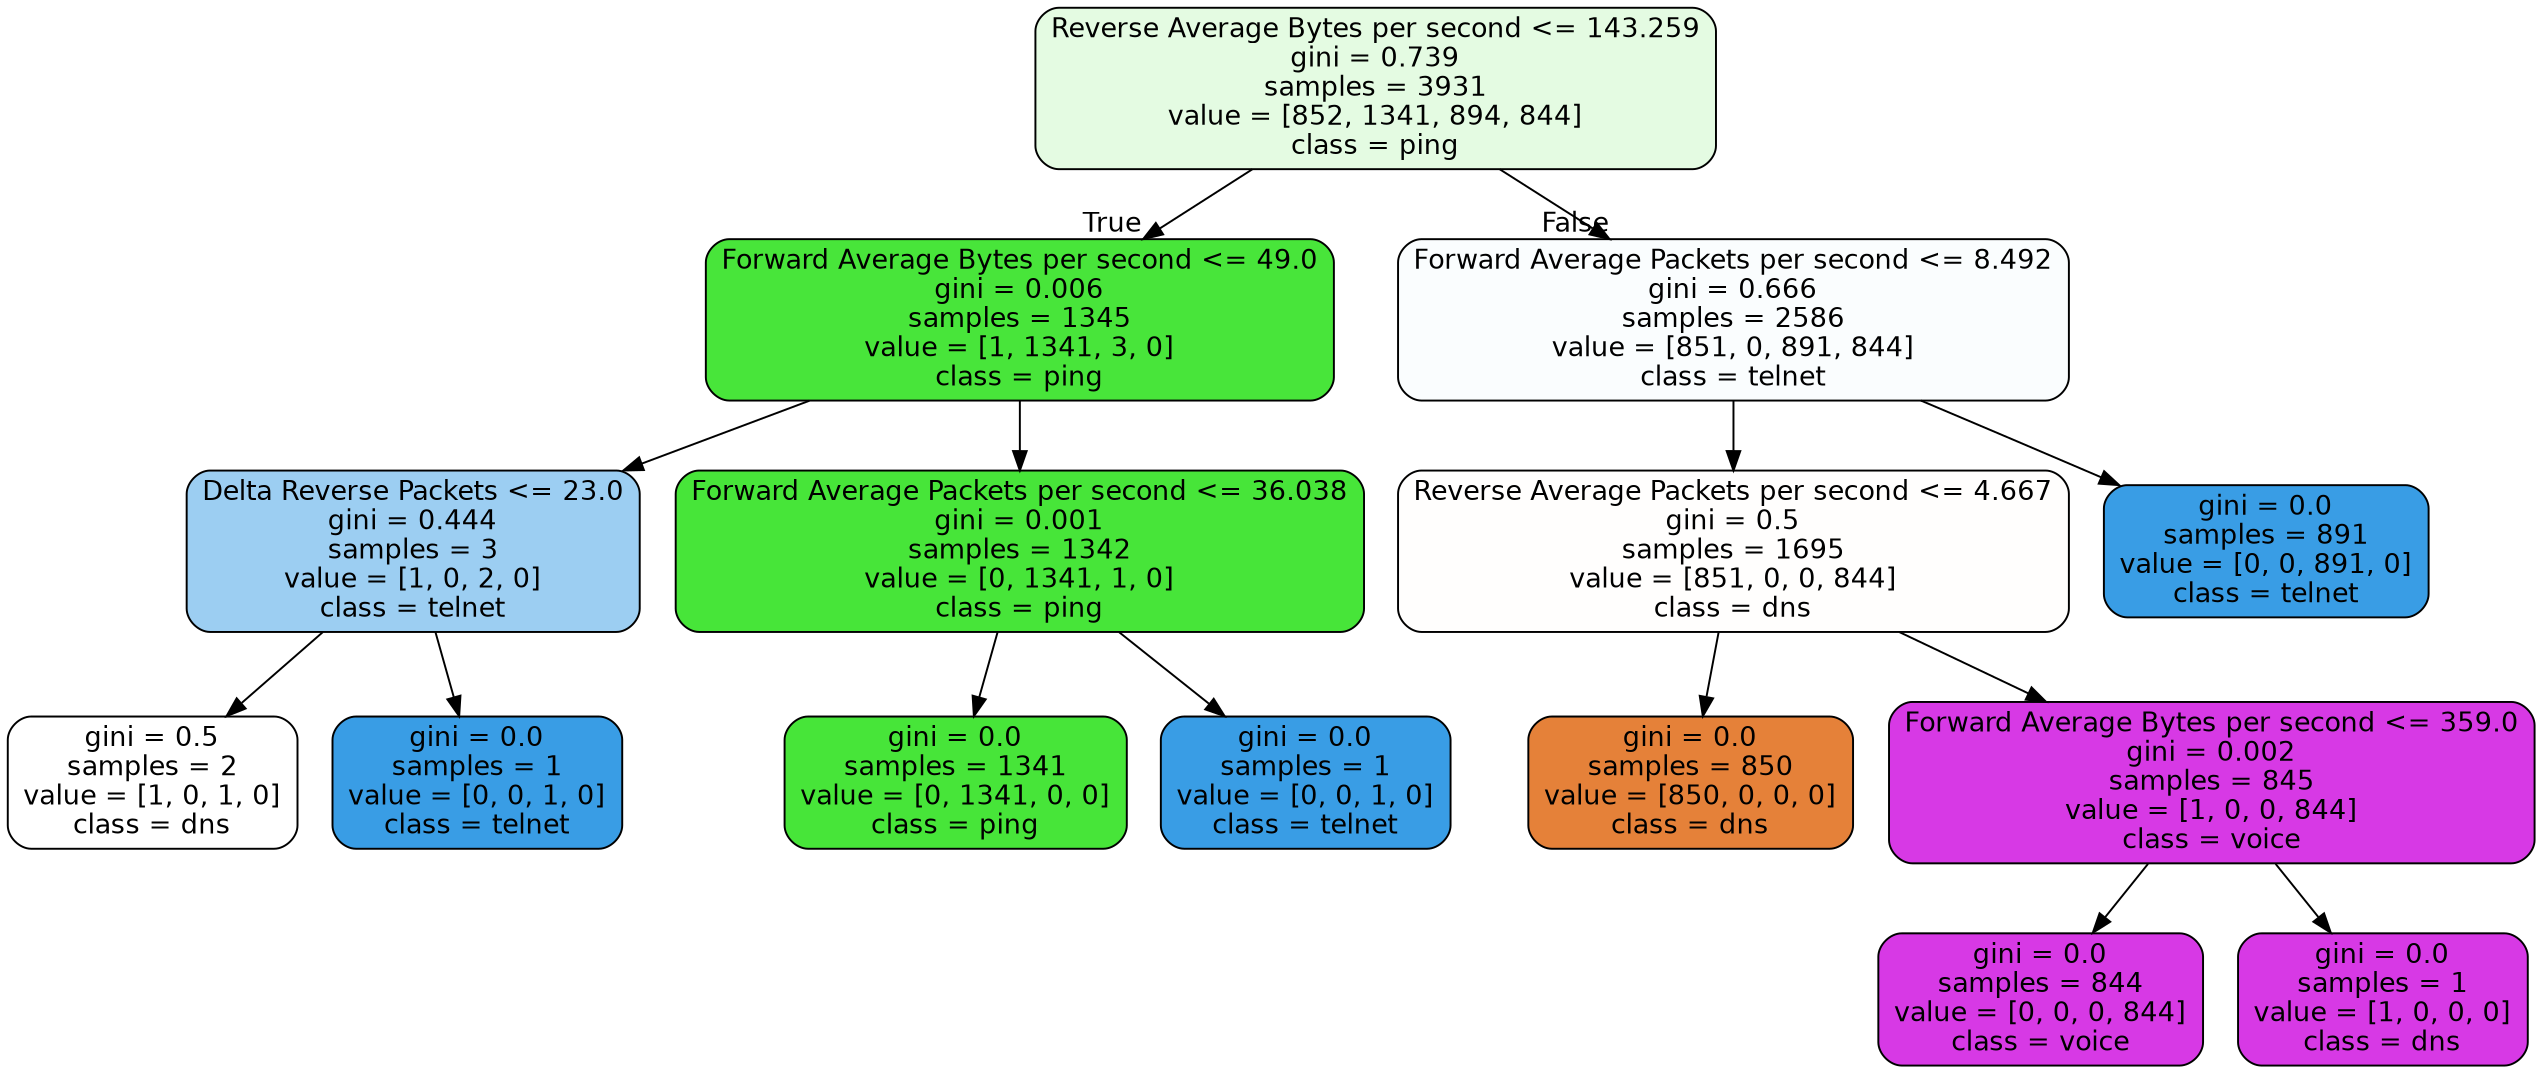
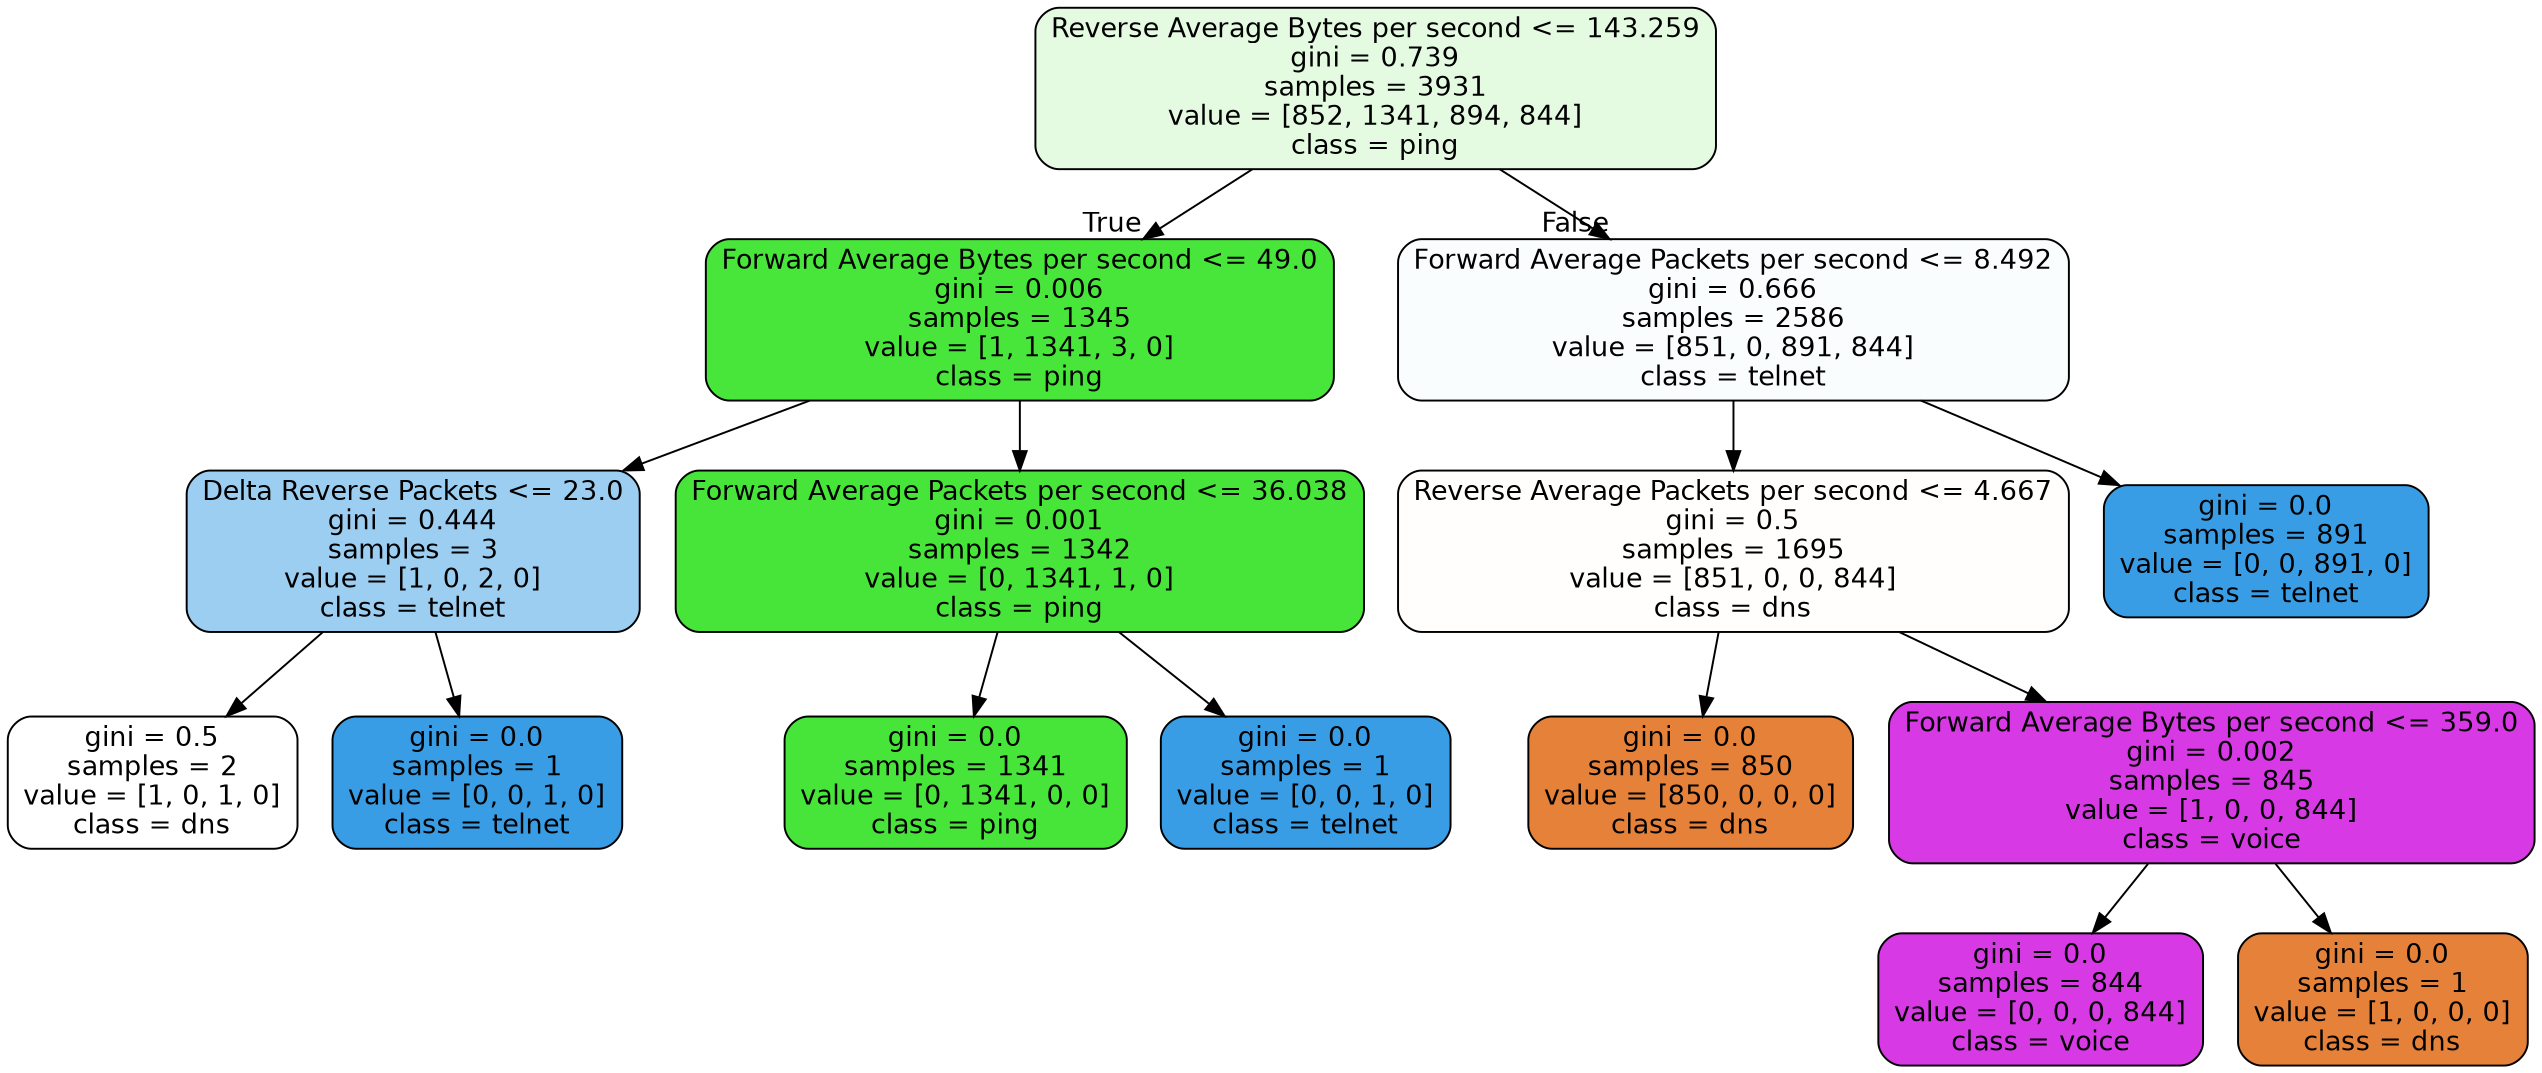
(2383, 999) -> (2383, 999)
